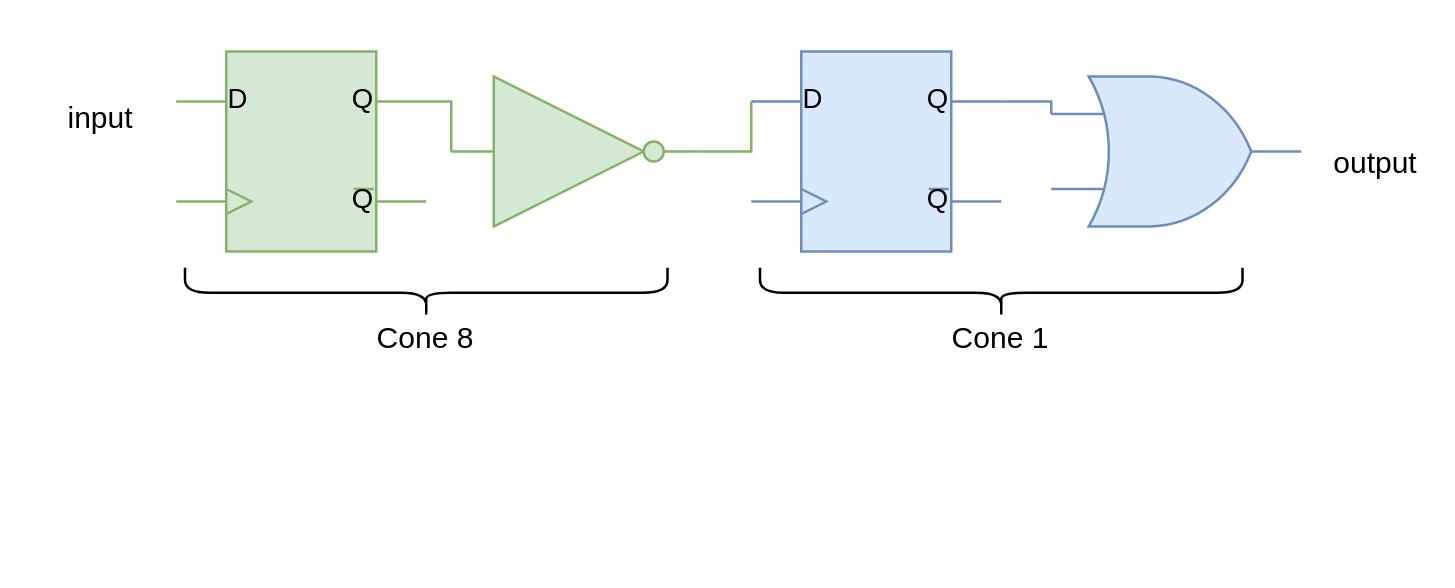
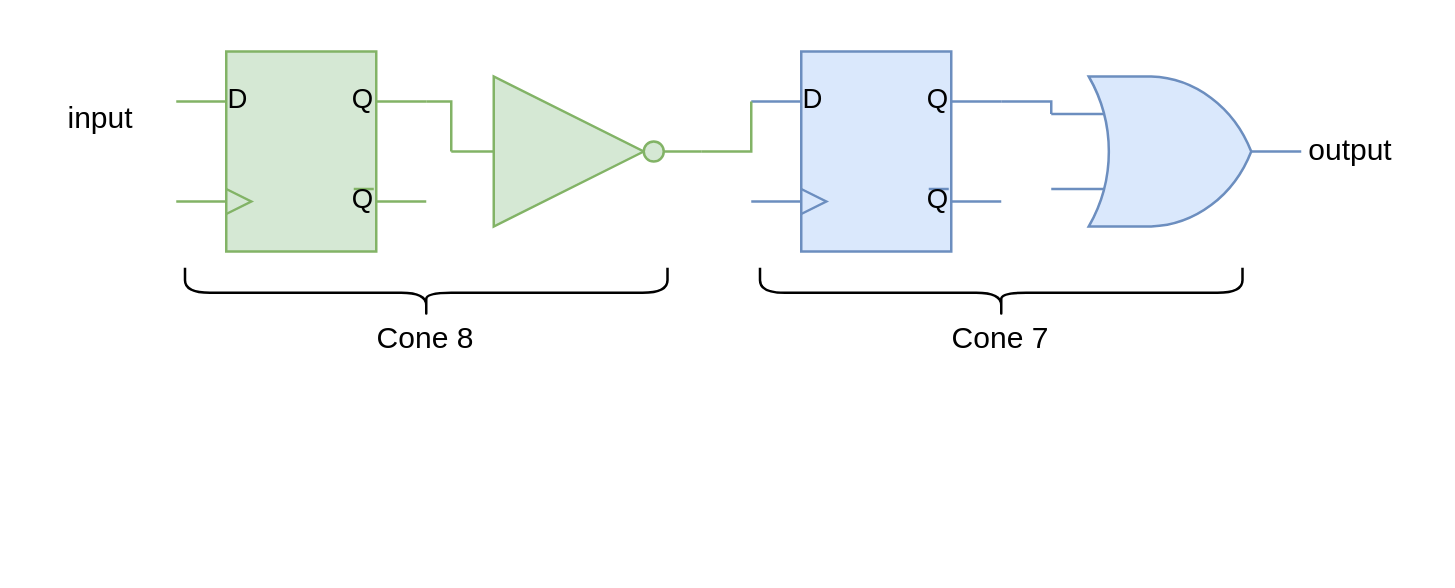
(1376, 164) -> (1351, 151)
(1001, 339) -> (1001, 339)
